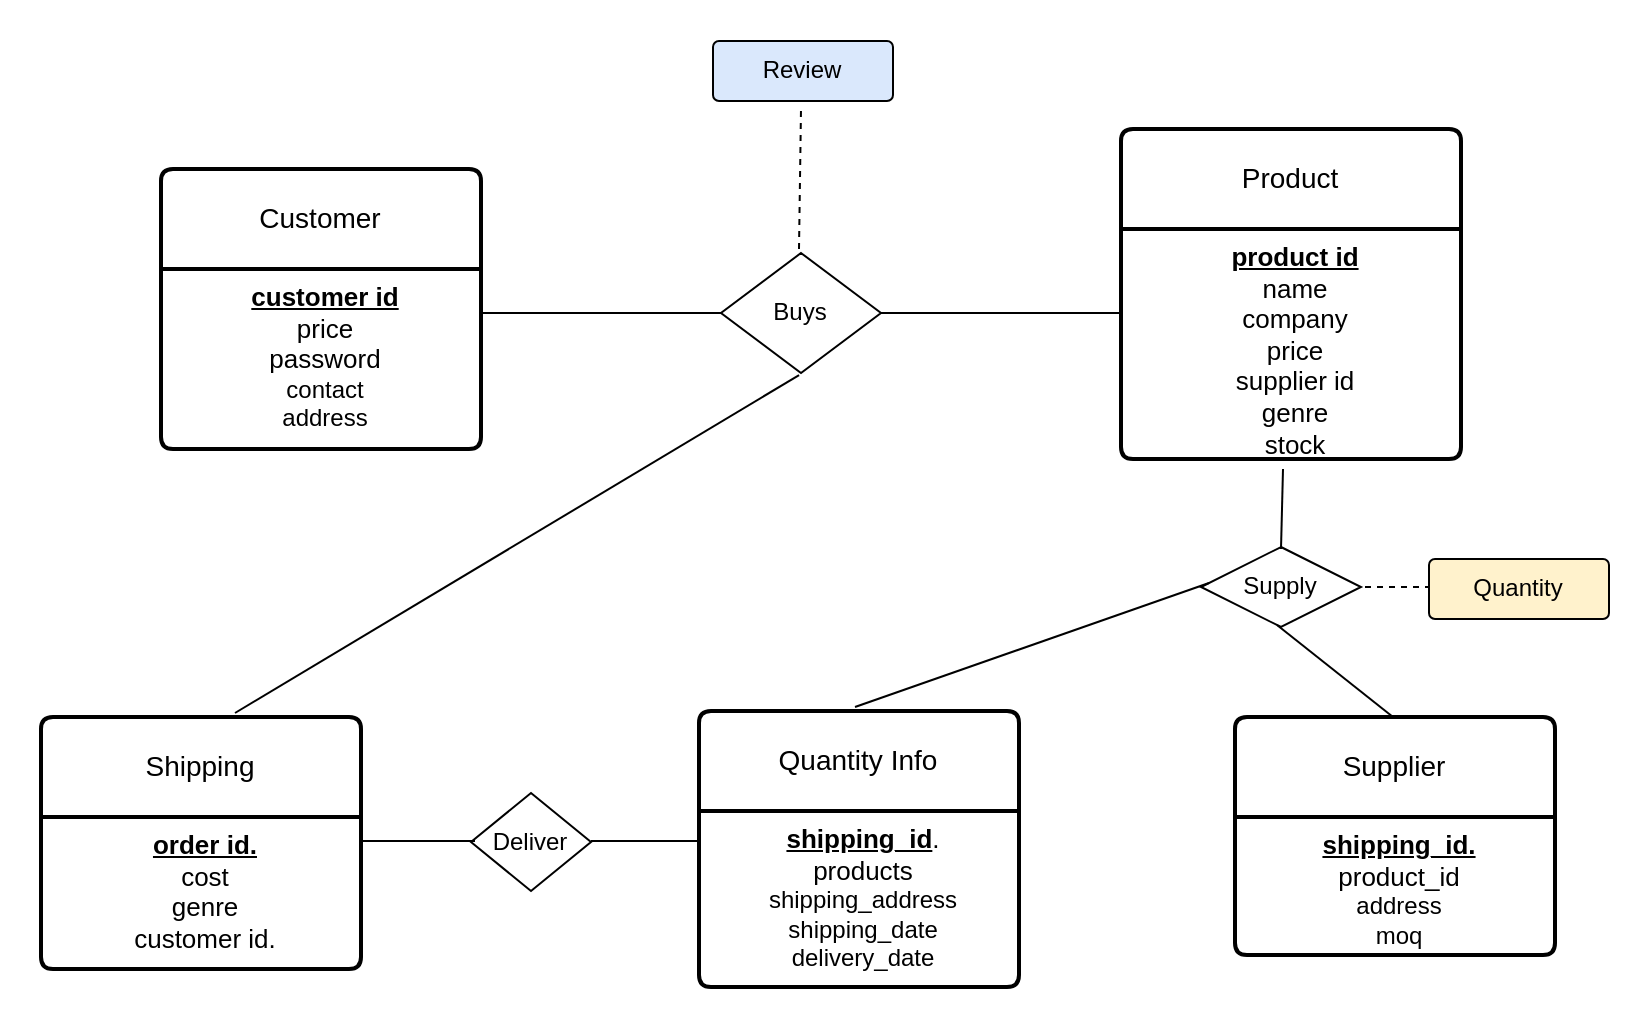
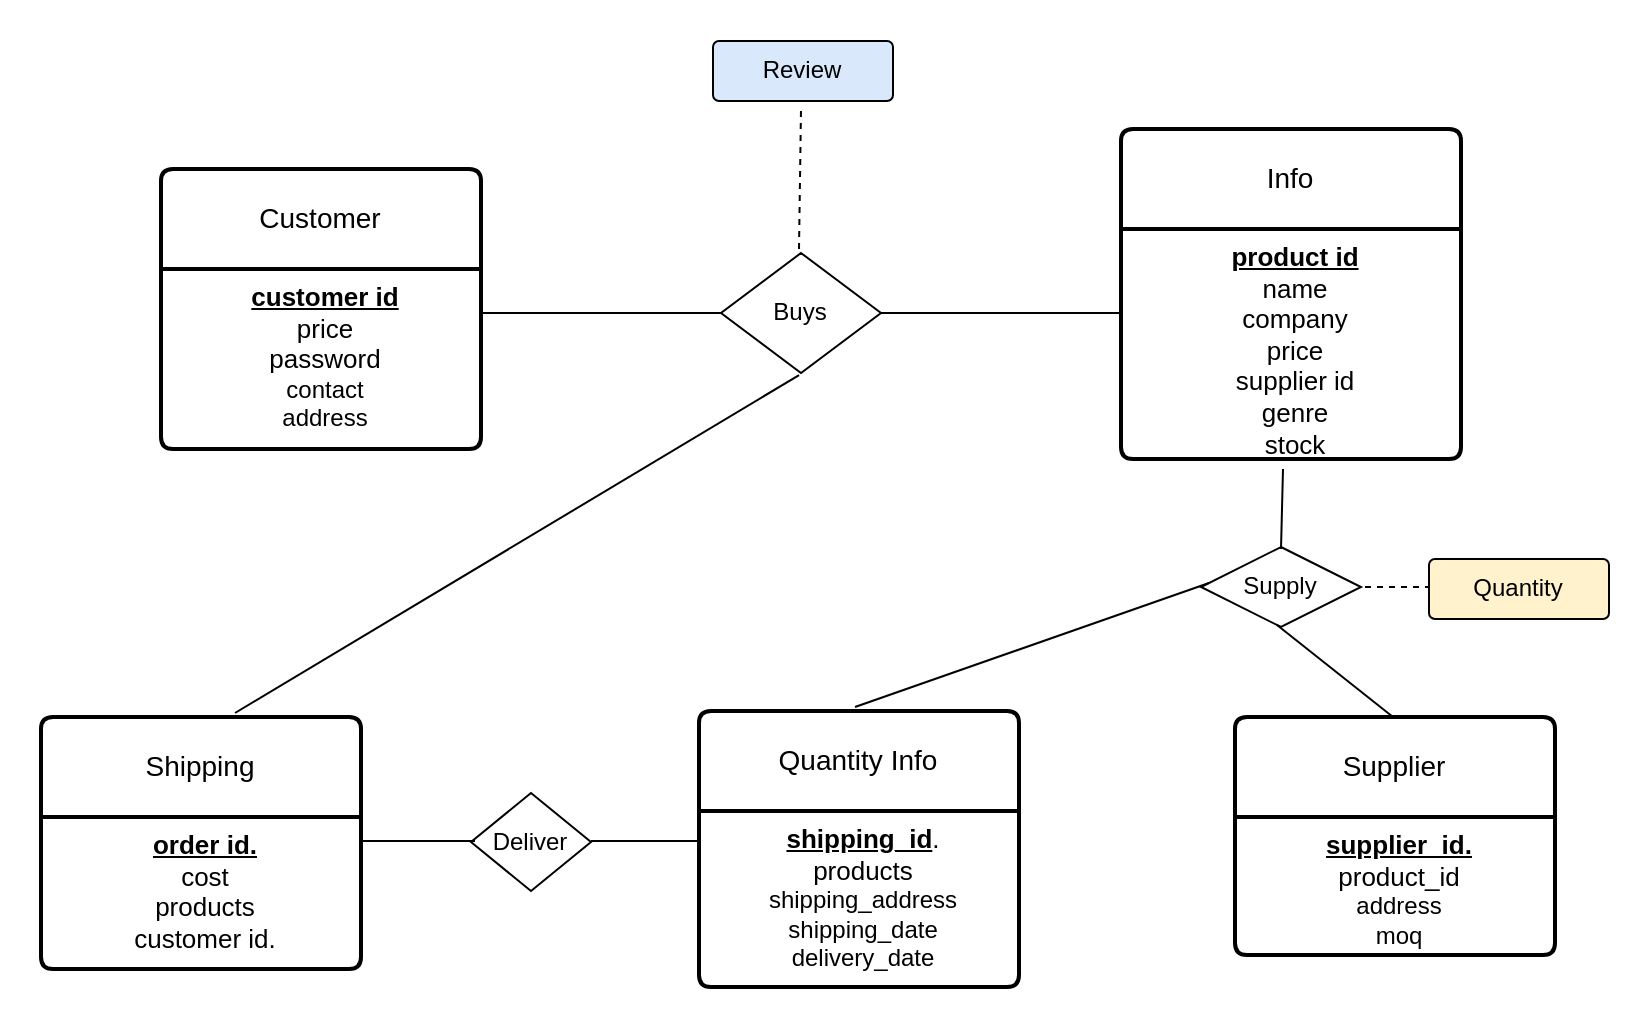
(1291, 179) -> (1291, 179)
(206, 889) -> (206, 889)
(1400, 889) -> (1400, 889)
